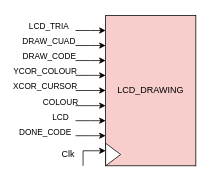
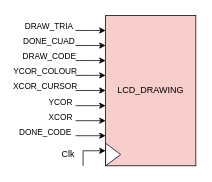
(49, 27) -> (49, 27)
(49, 42) -> (49, 42)
(61, 102) -> (61, 102)
(61, 117) -> (61, 117)
